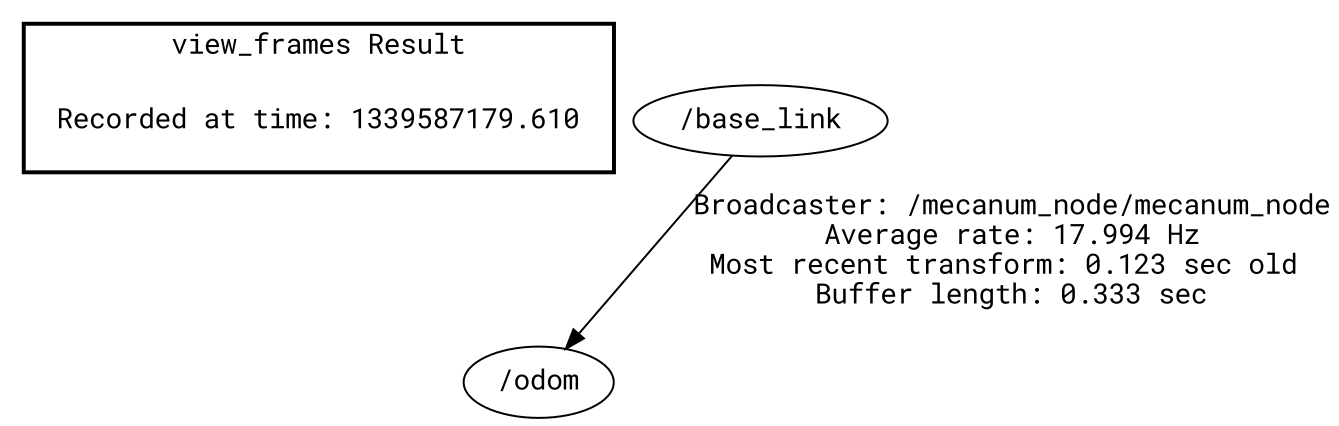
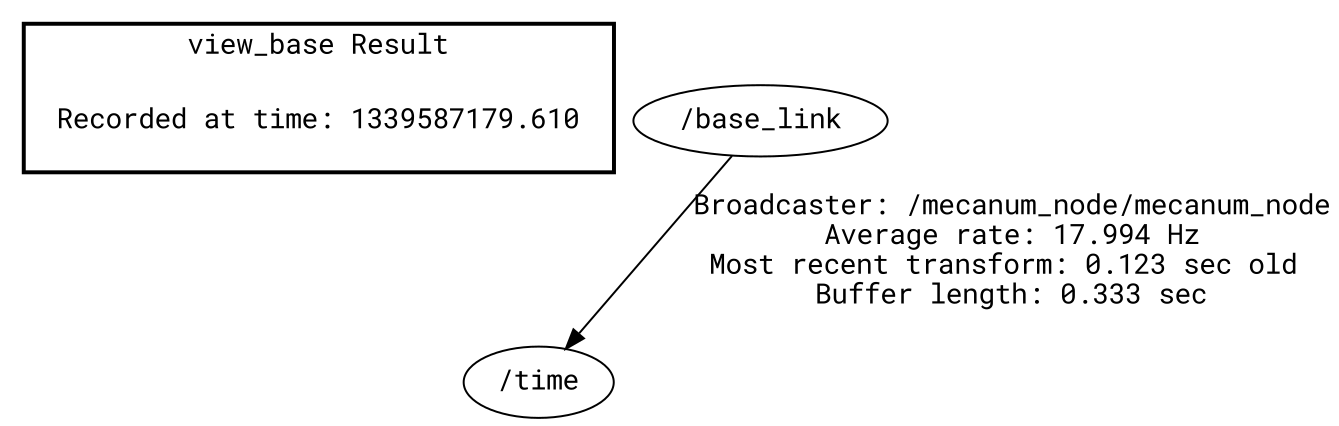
(319, 47) -> (319, 47)
(539, 382) -> (539, 382)
